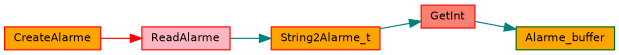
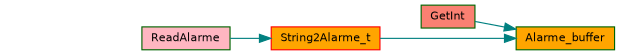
(448, 17) -> (448, 17)
(395, 26) -> (442, 38)
(53, 38) -> none
(186, 38) -> (186, 38)
